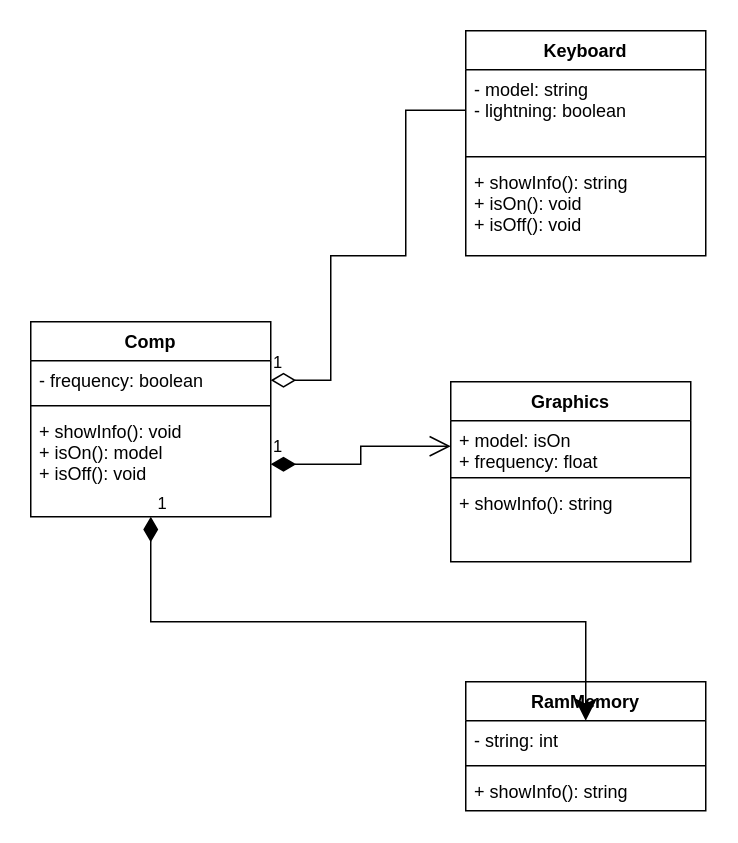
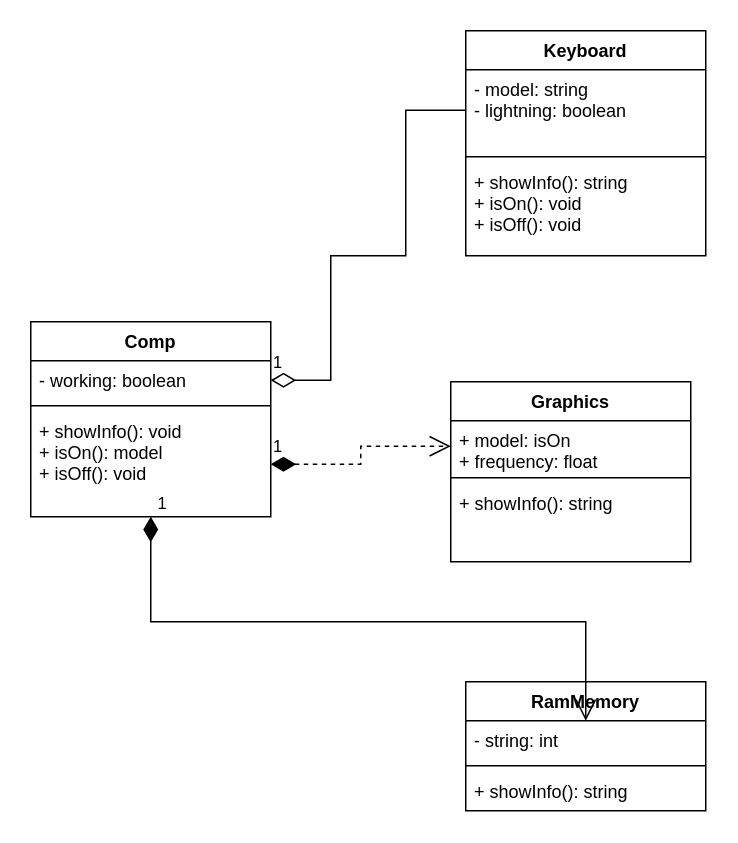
(130, 381) -> (118, 381)
(363, 446) -> (363, 446)
(586, 702) -> (586, 708)
